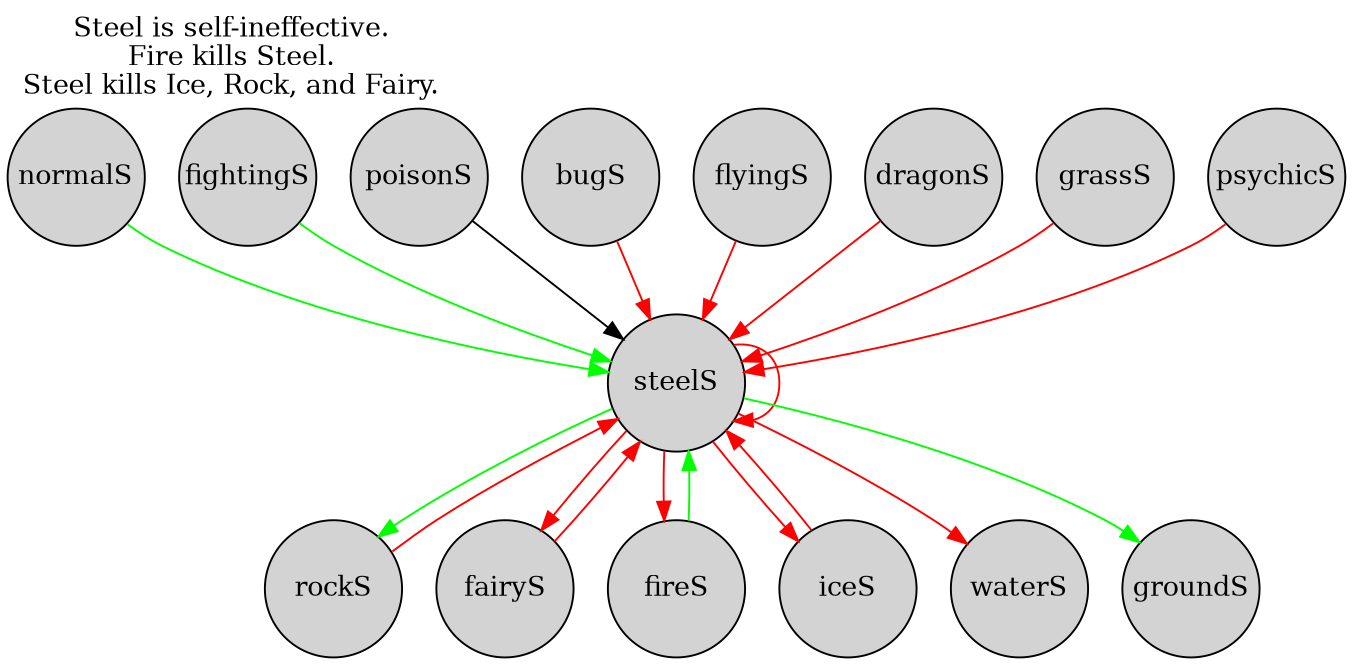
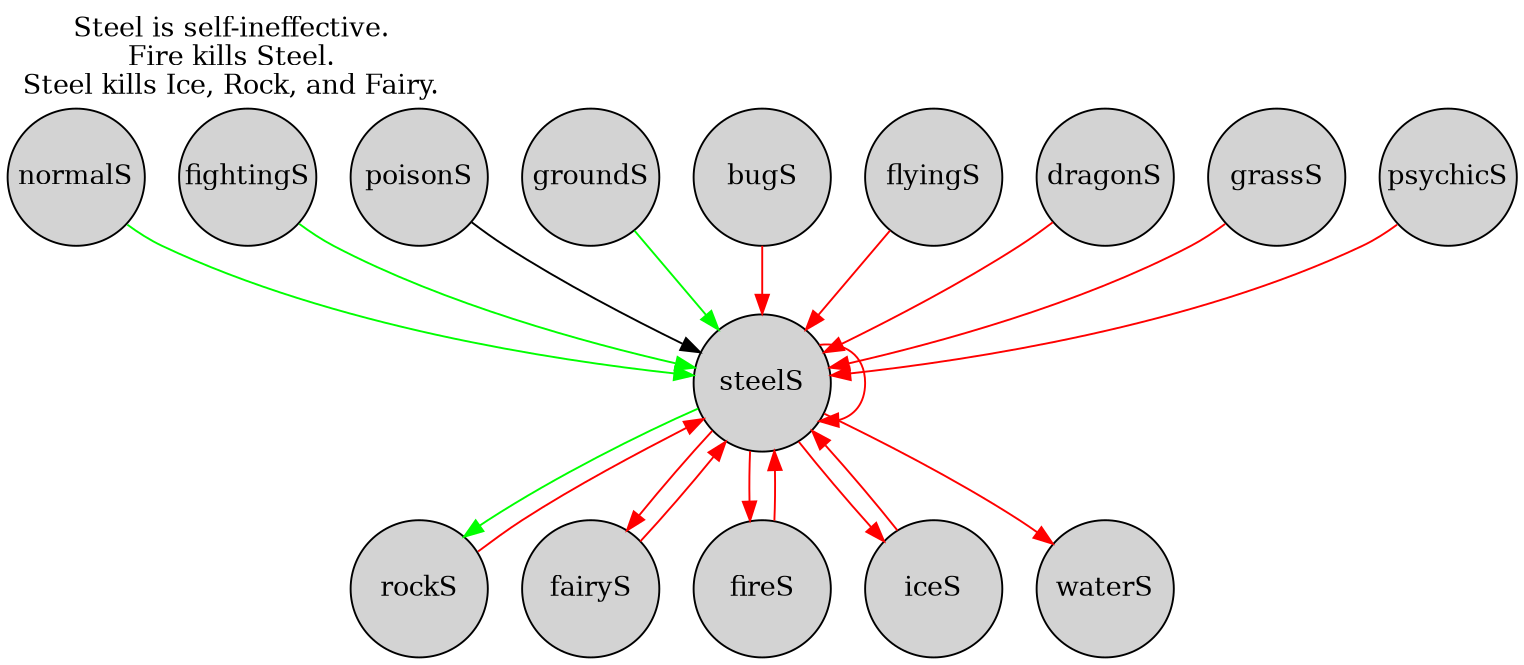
(939, 452) -> (670, 273)
(689, 496) -> (775, 496)
